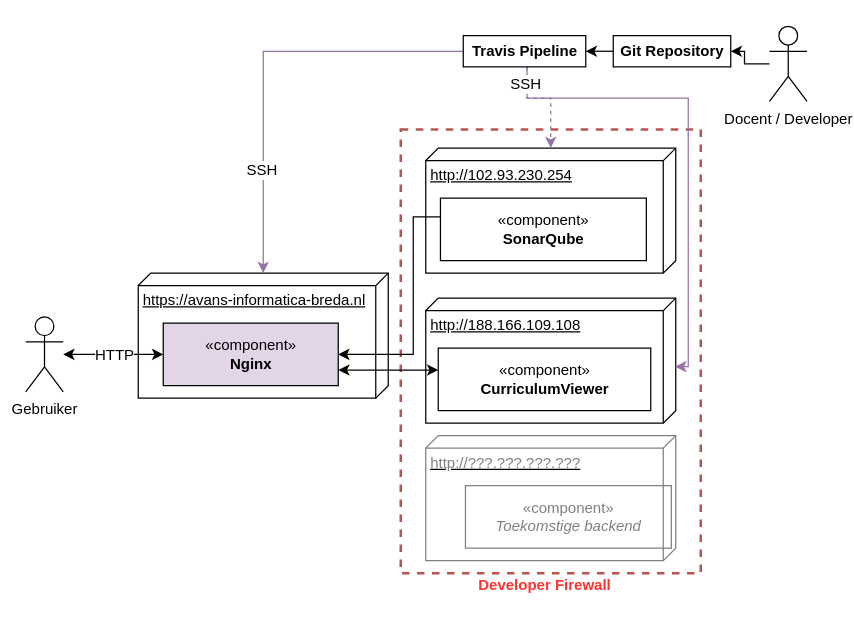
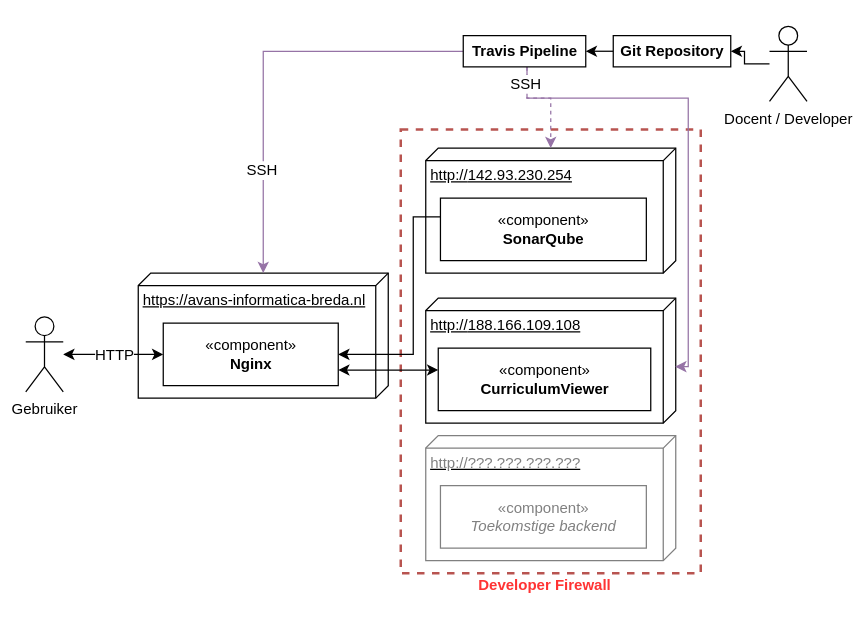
(511, 176) -> (511, 176)
(251, 354) -> (251, 354)
(568, 517) -> (543, 517)
